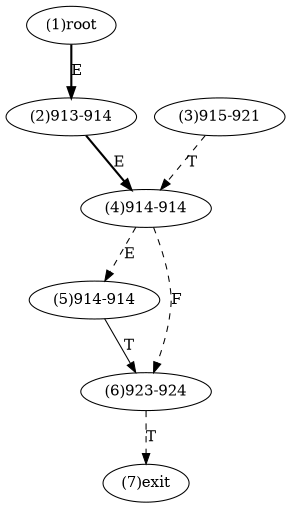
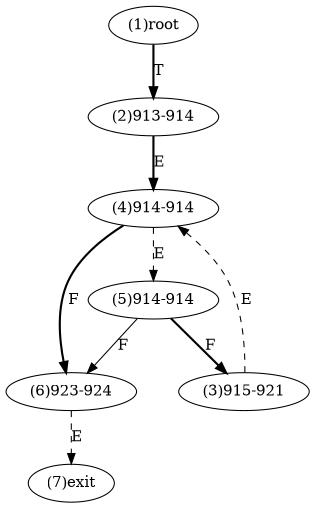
(77, 71) -> (159, 71)
(192, 163) -> (247, 300)
(171, 295) -> (68, 282)
none -> (195, 342)
(129, 346) -> (123, 346)
(151, 437) -> (77, 437)
